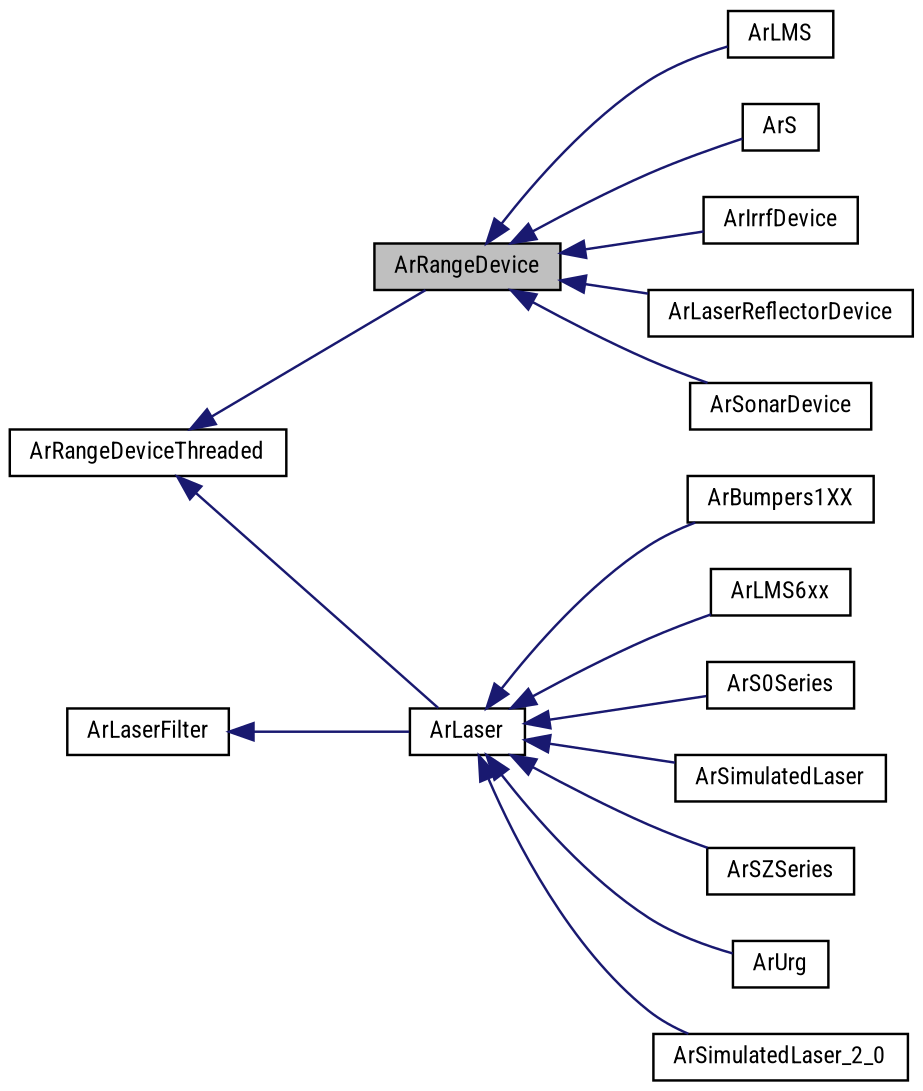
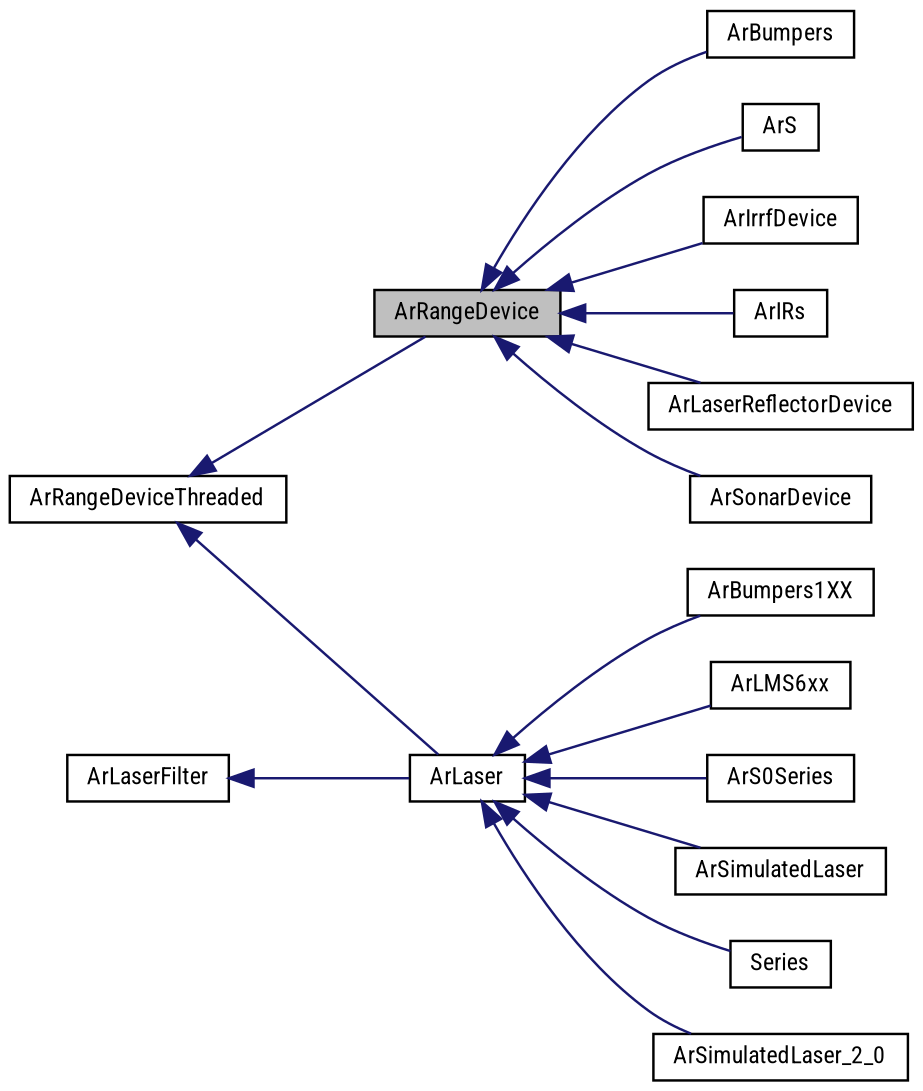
(781, 34) -> (781, 34)
none -> (781, 313)
(781, 871) -> none
(781, 964) -> (781, 964)
